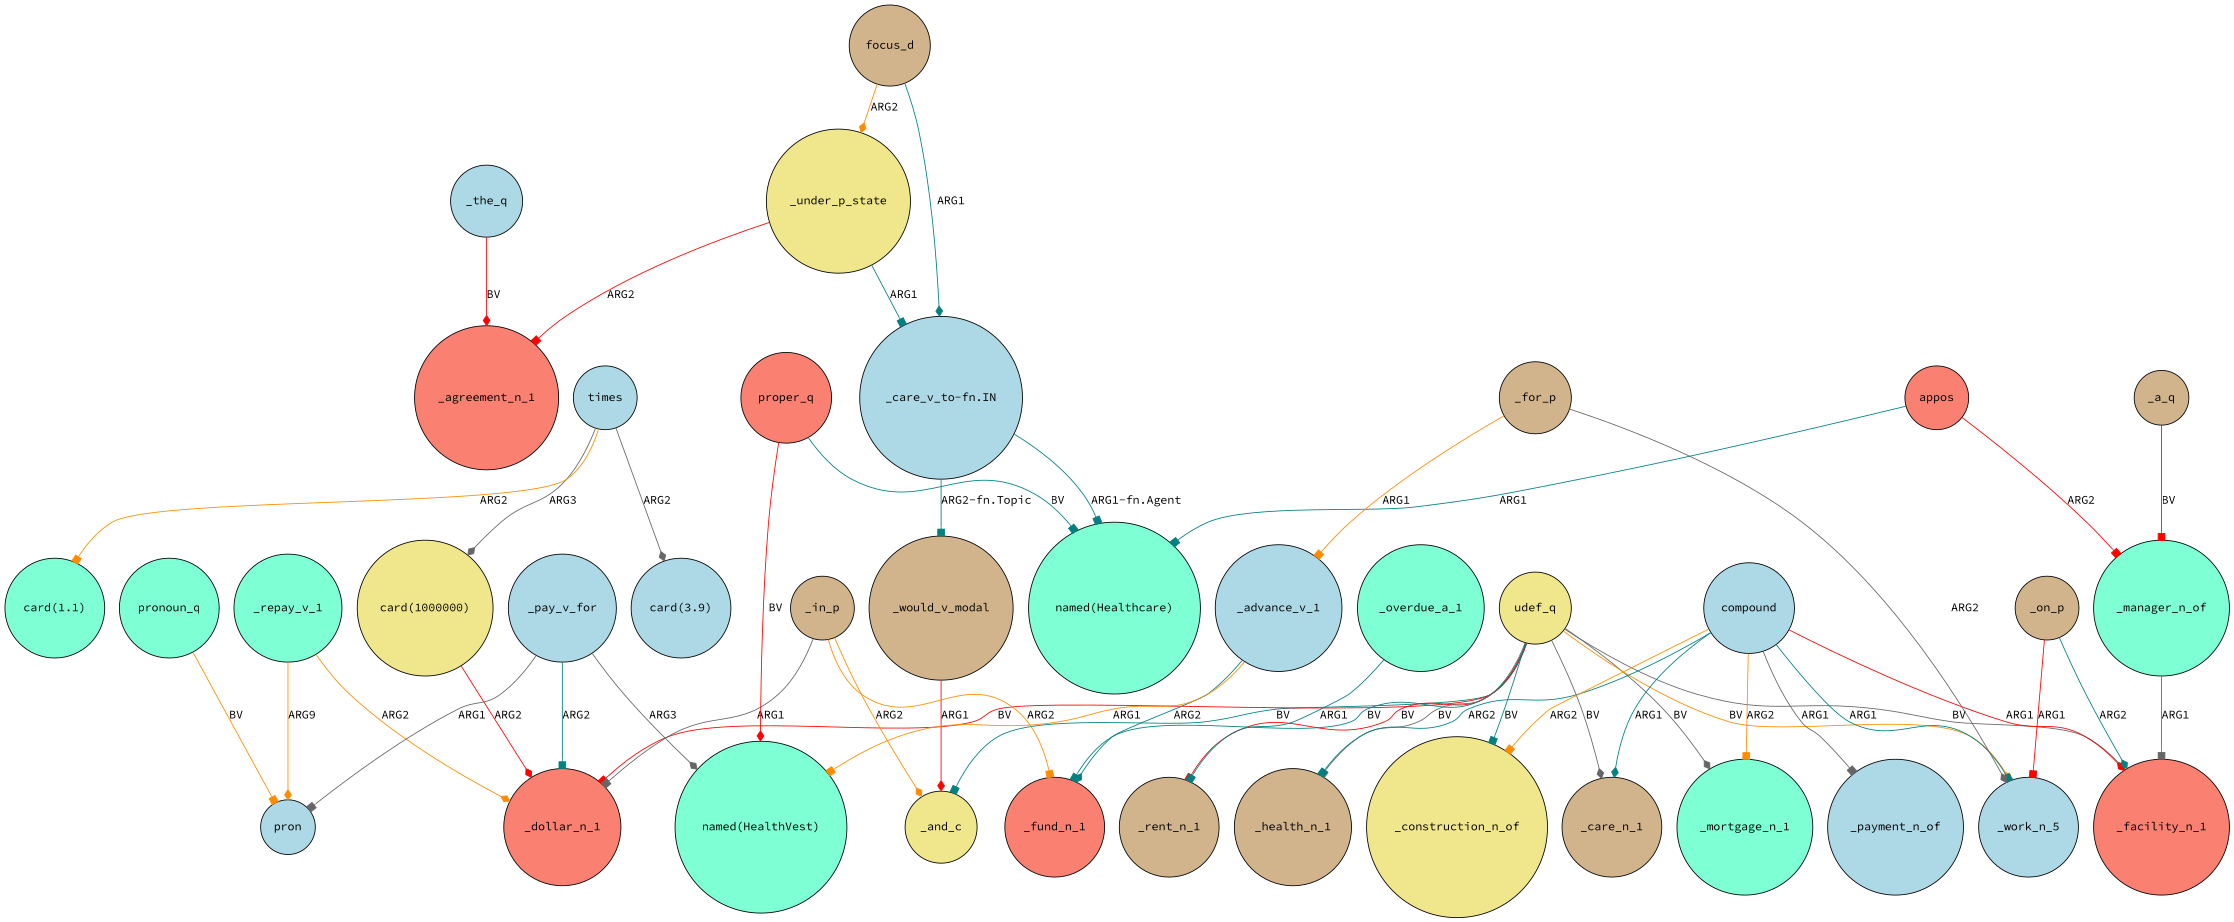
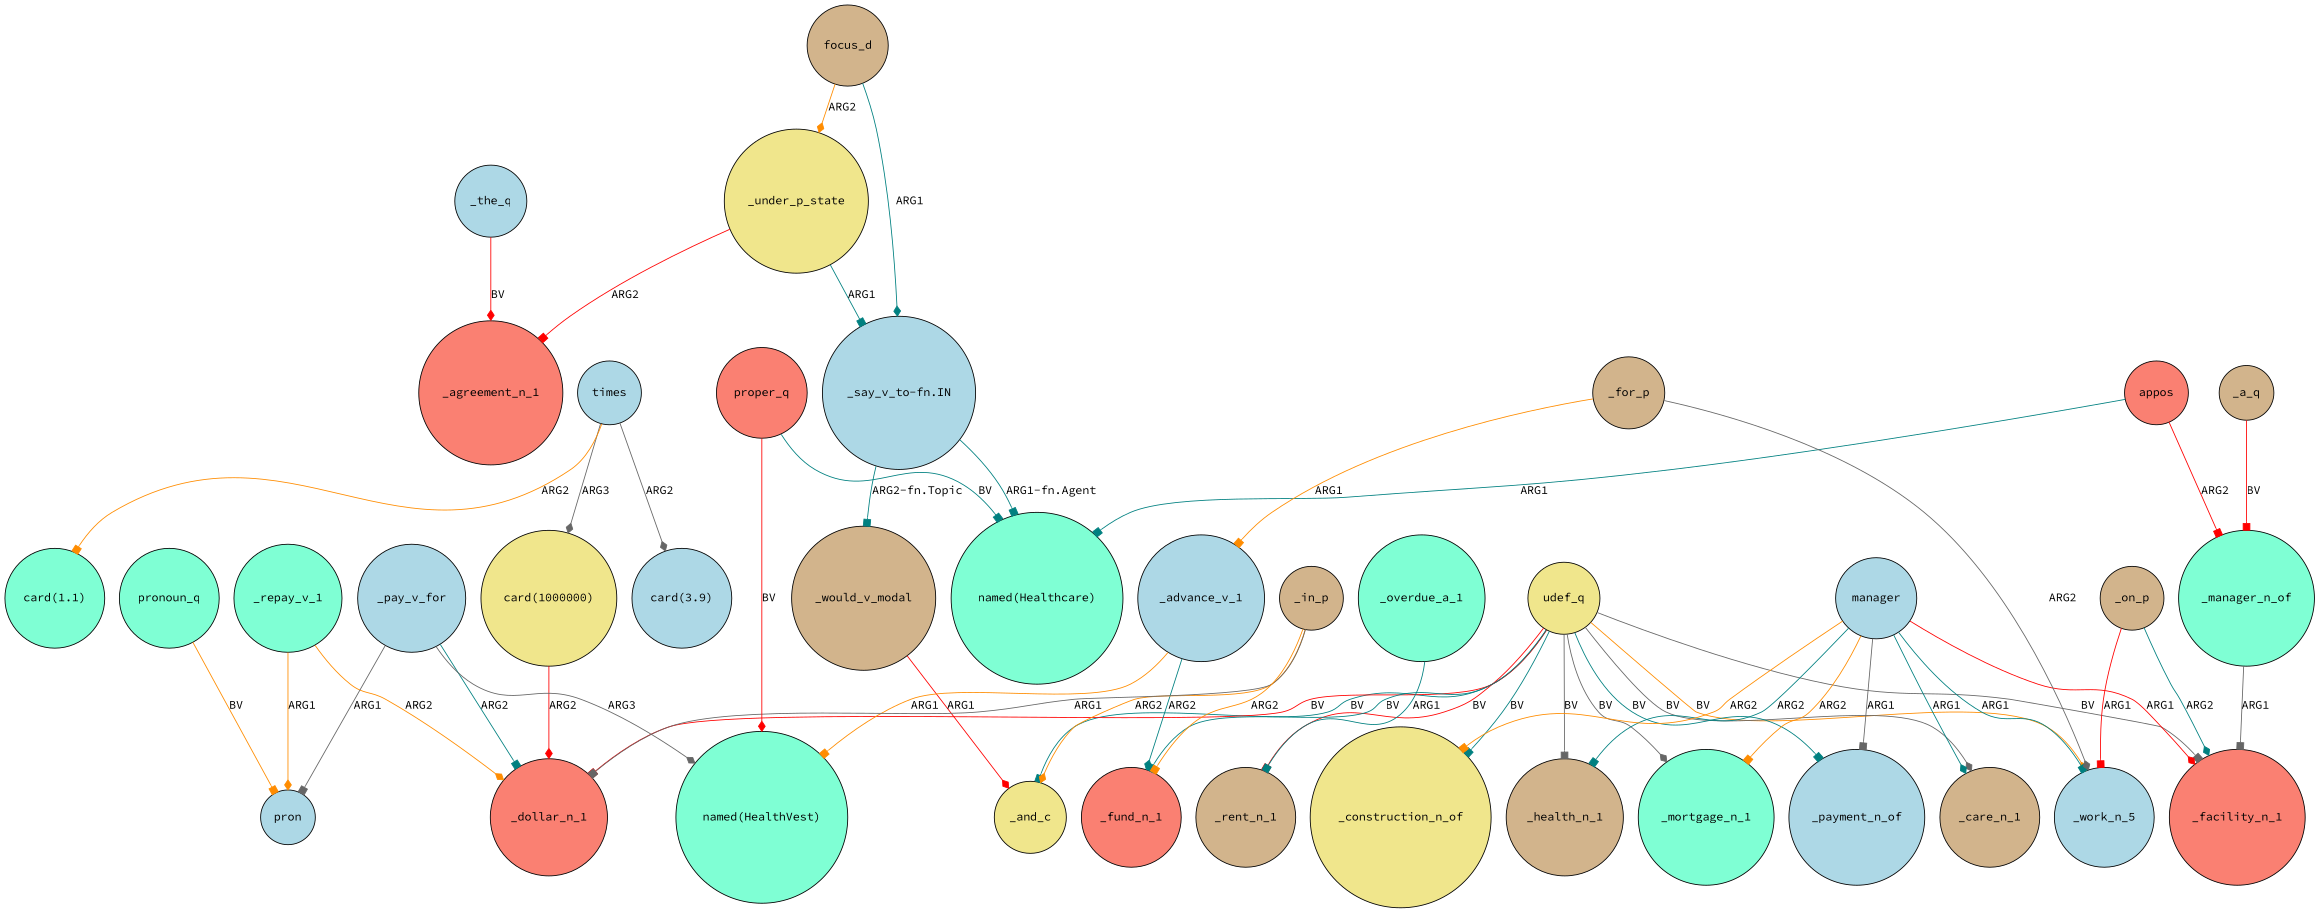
(941, 398) -> (899, 393)
(1749, 608) -> (1876, 598)
(1839, 706) -> (1896, 693)
none -> (1636, 714)
(302, 715) -> (302, 706)
